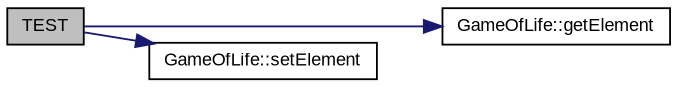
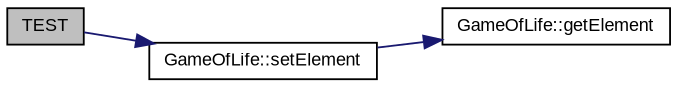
(254, 26) -> (401, 45)
